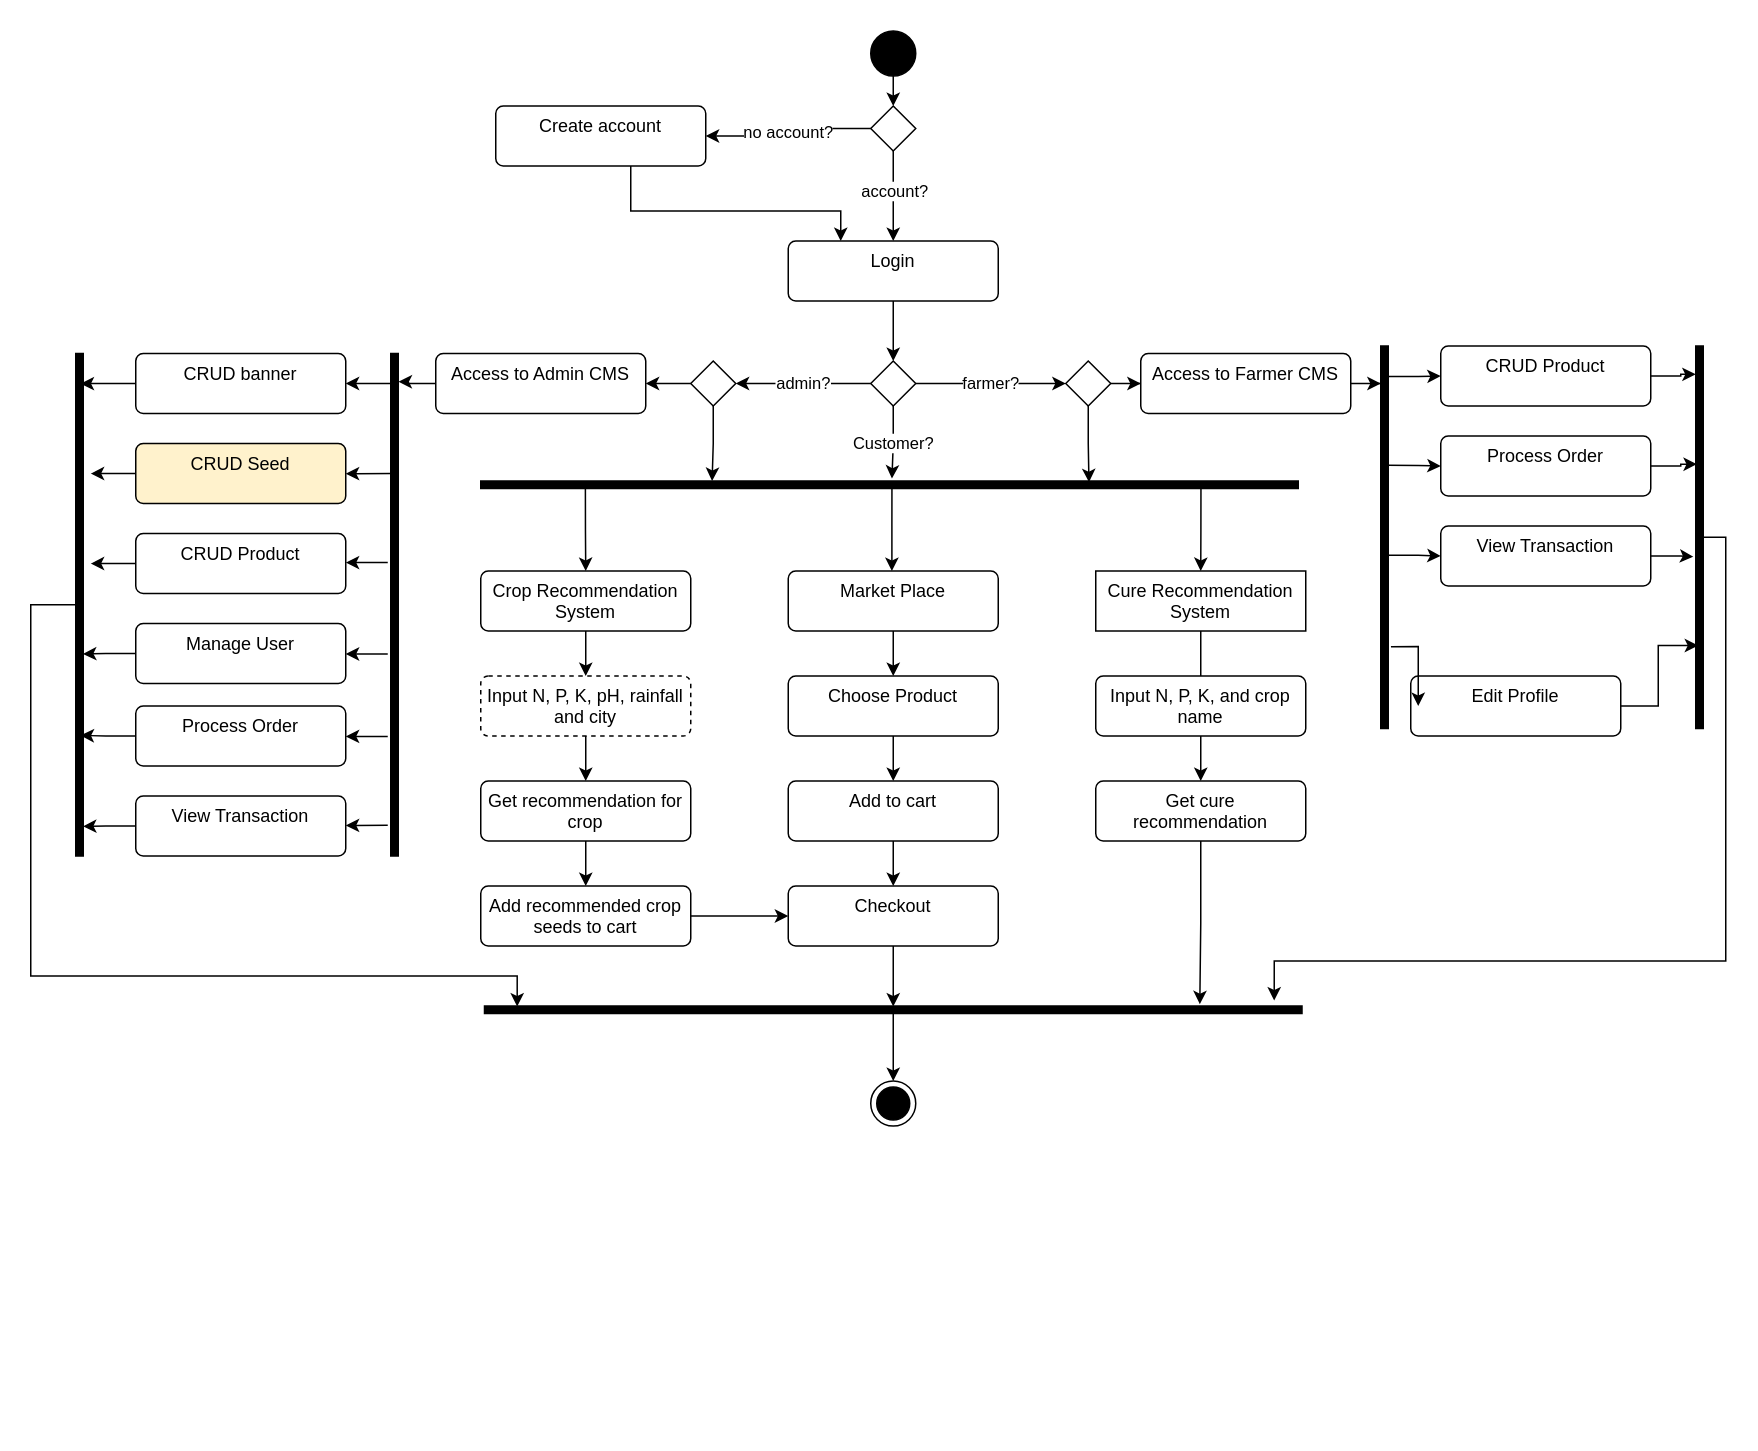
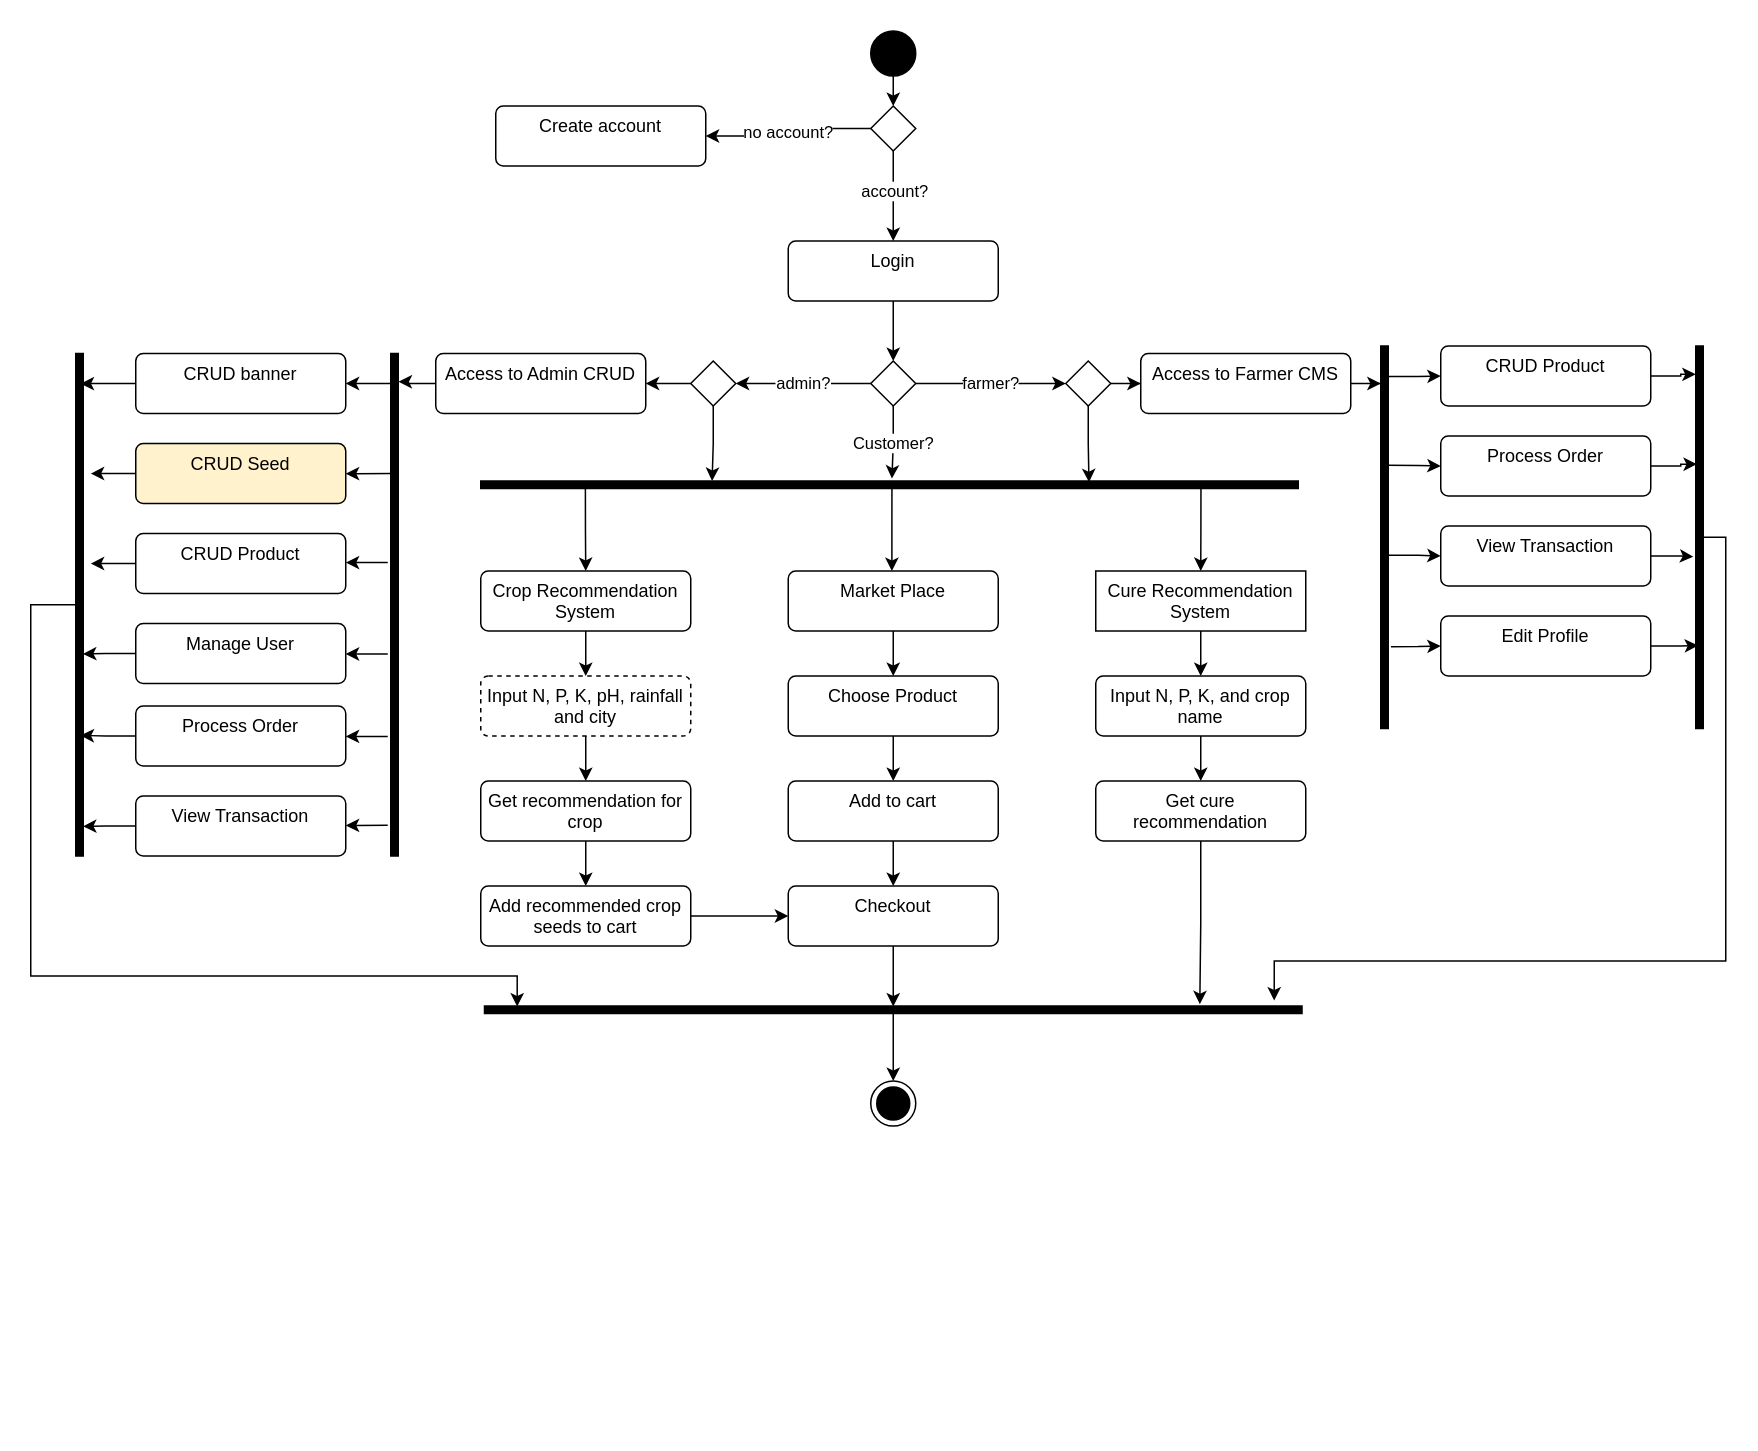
(723, 211) -> none
(541, 375) -> (541, 375)
(1201, 668) -> (1201, 664)
(1516, 706) -> (1546, 646)
